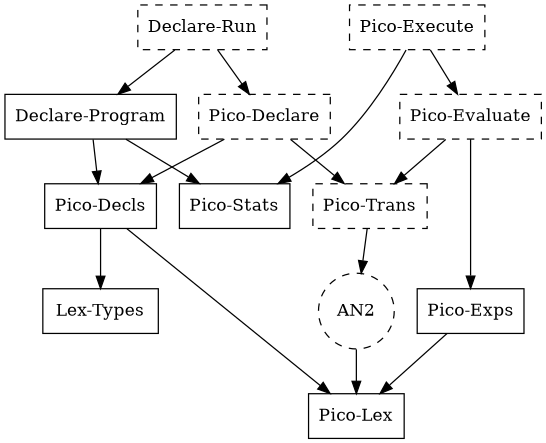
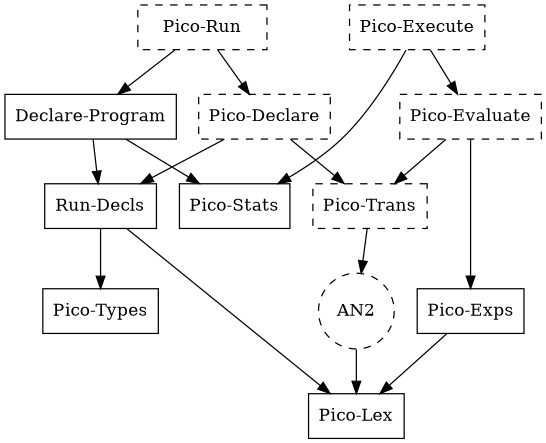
(202, 27) -> (202, 27)
(101, 206) -> (101, 206)
(101, 311) -> (101, 311)
